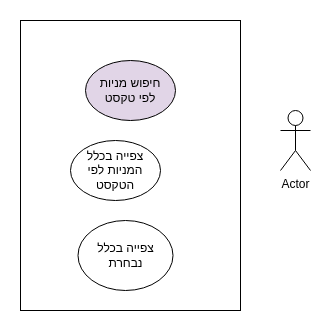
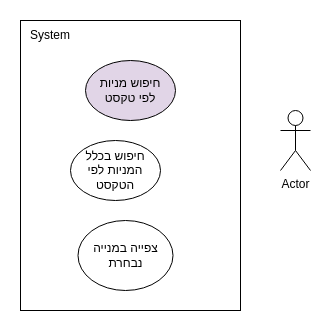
none -> (51, 36)
(116, 171) -> (116, 171)
(126, 256) -> (126, 256)
